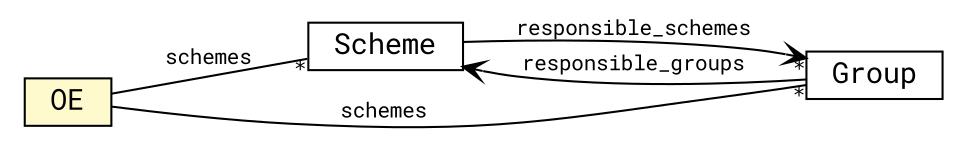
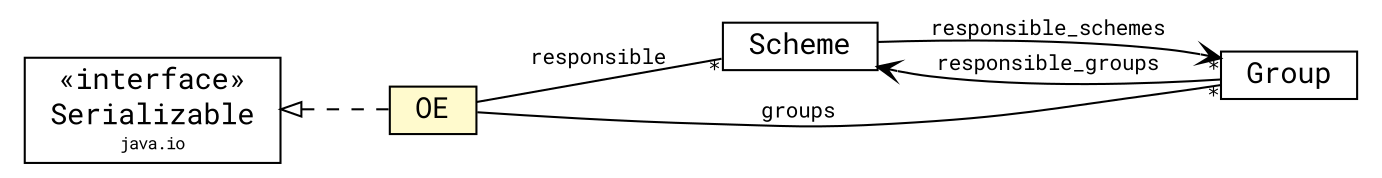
(209, 59) -> (599, 59)
none -> (153, 109)
(385, 112) -> (799, 112)
